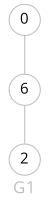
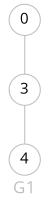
(25, 90) -> (25, 90)
(25, 160) -> (25, 160)
